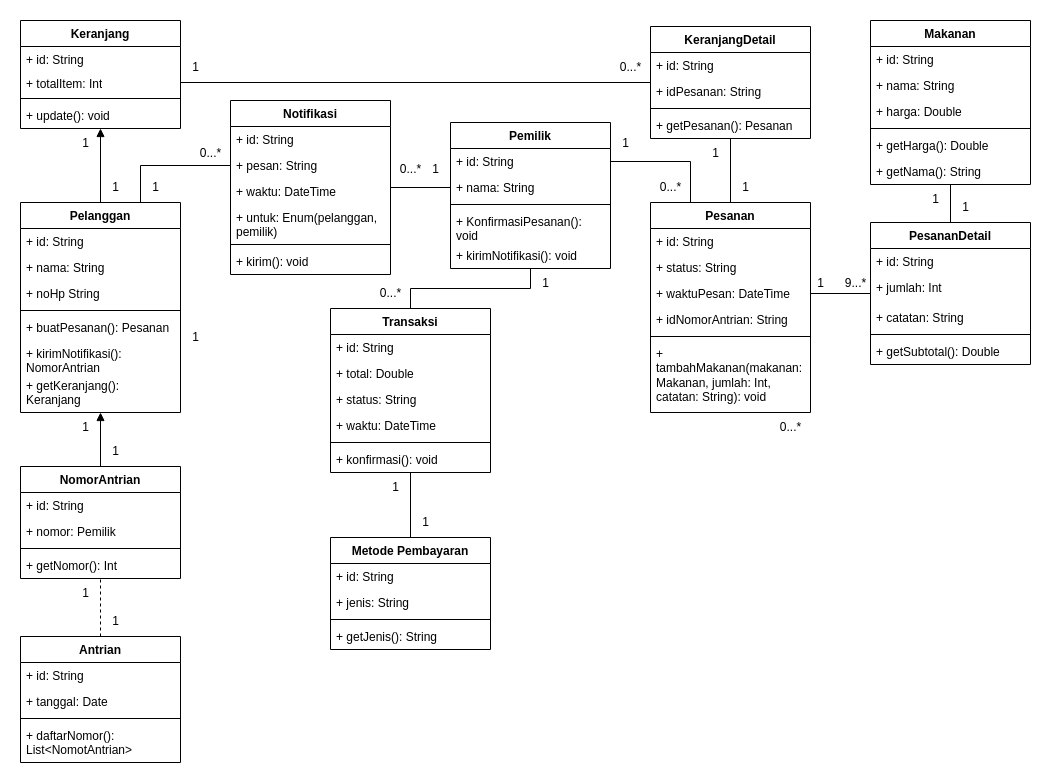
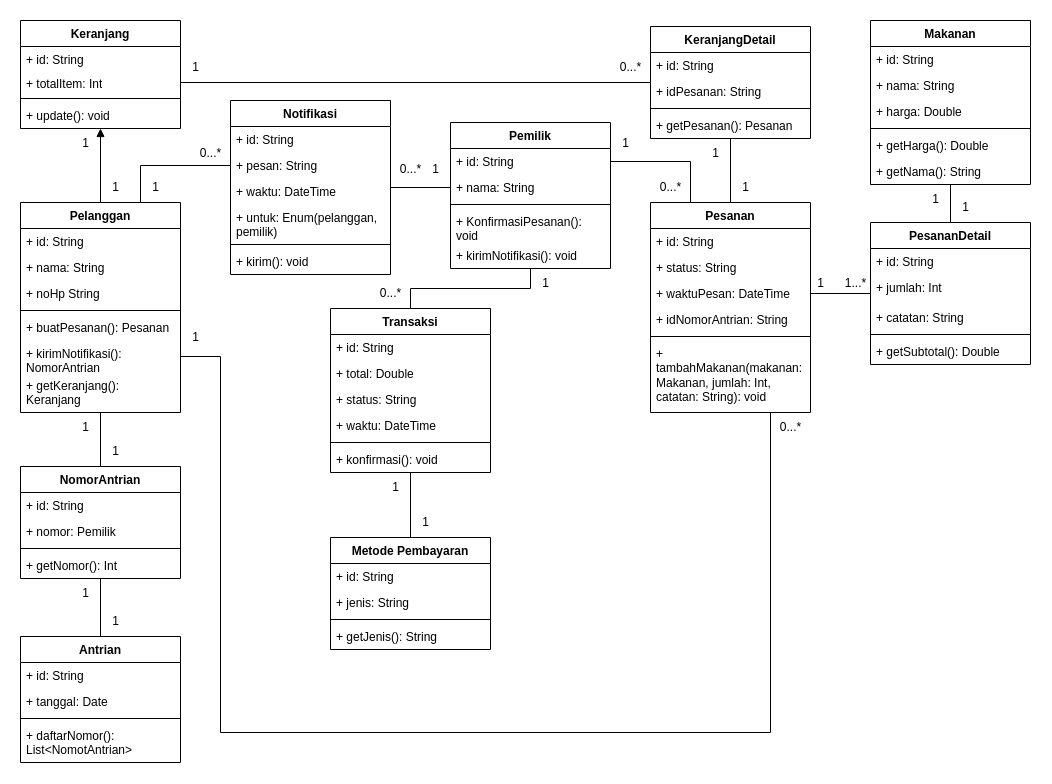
(856, 284) -> (856, 284)
(101, 422) -> (101, 419)
(101, 608) -> (101, 608)
none -> (448, 733)
